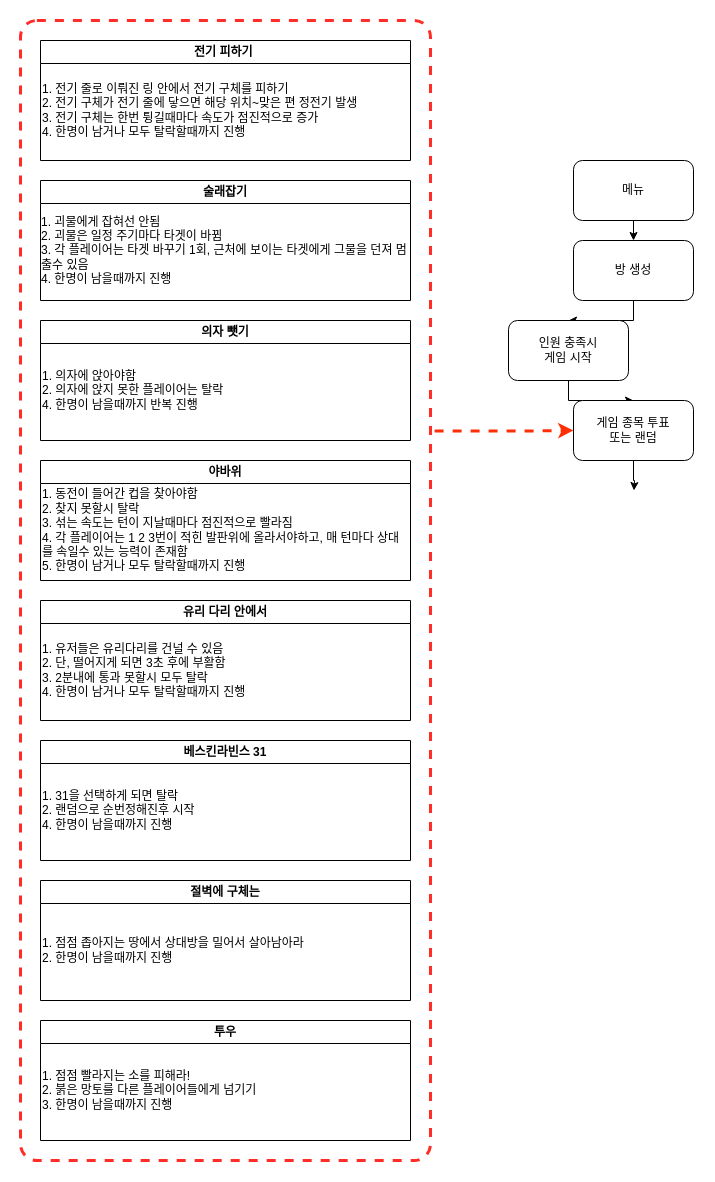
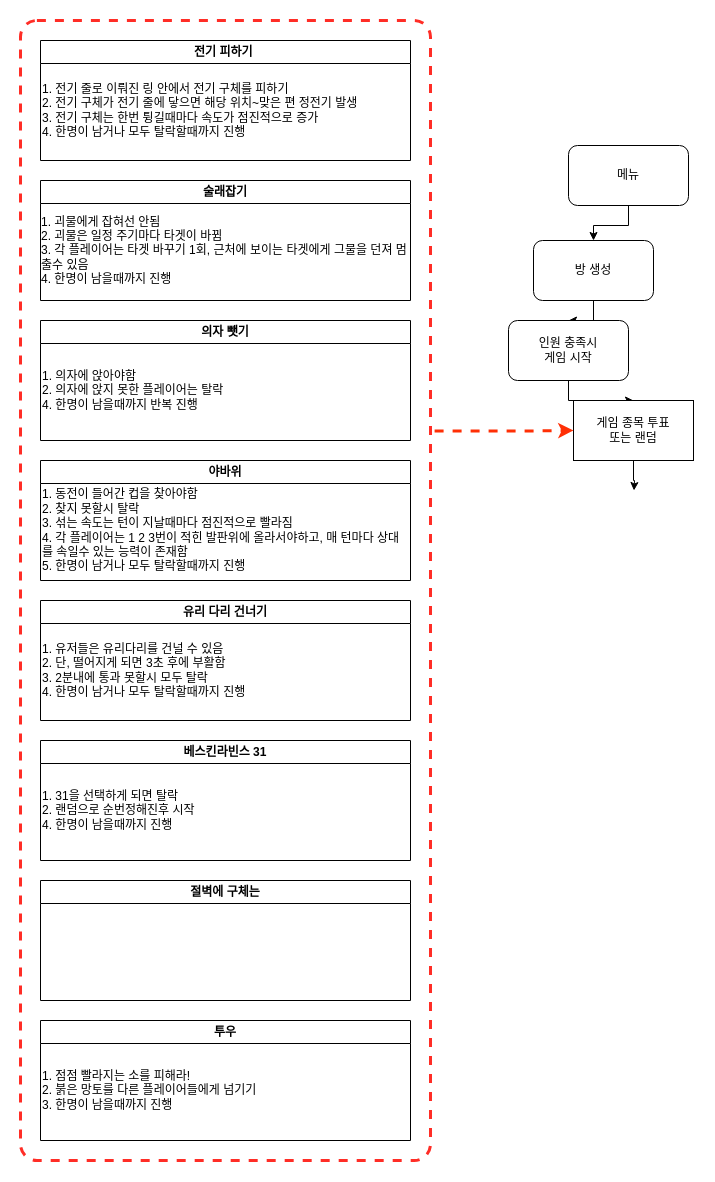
(634, 191) -> (629, 176)
(634, 271) -> (594, 271)
(634, 431) -> (634, 431)
(226, 613) -> (226, 613)
(226, 951) -> none
